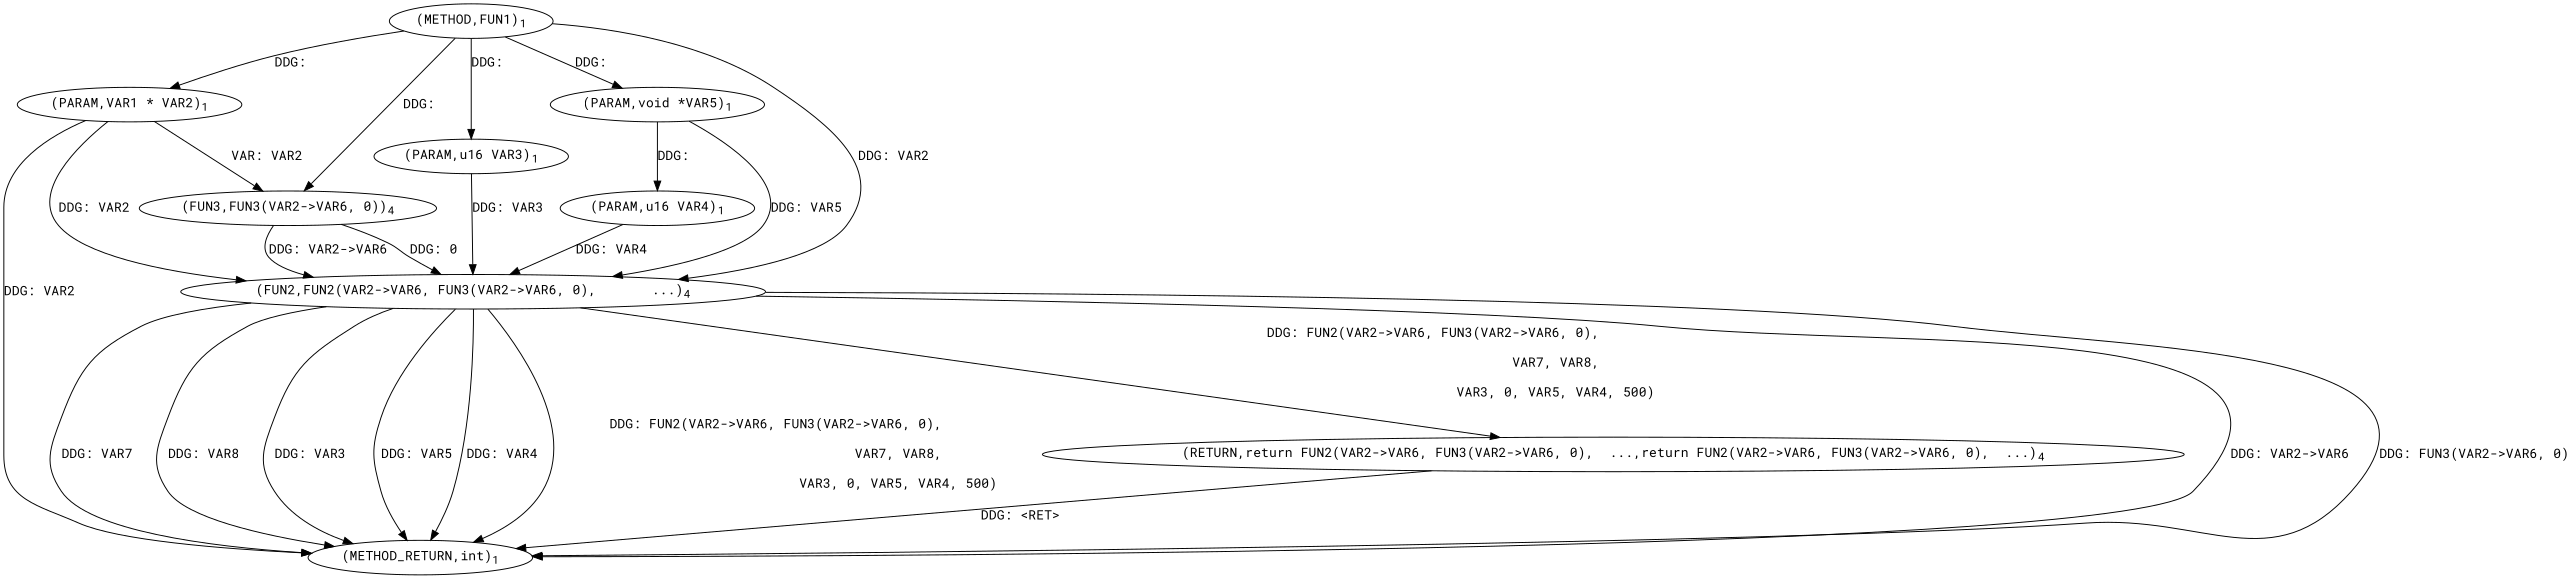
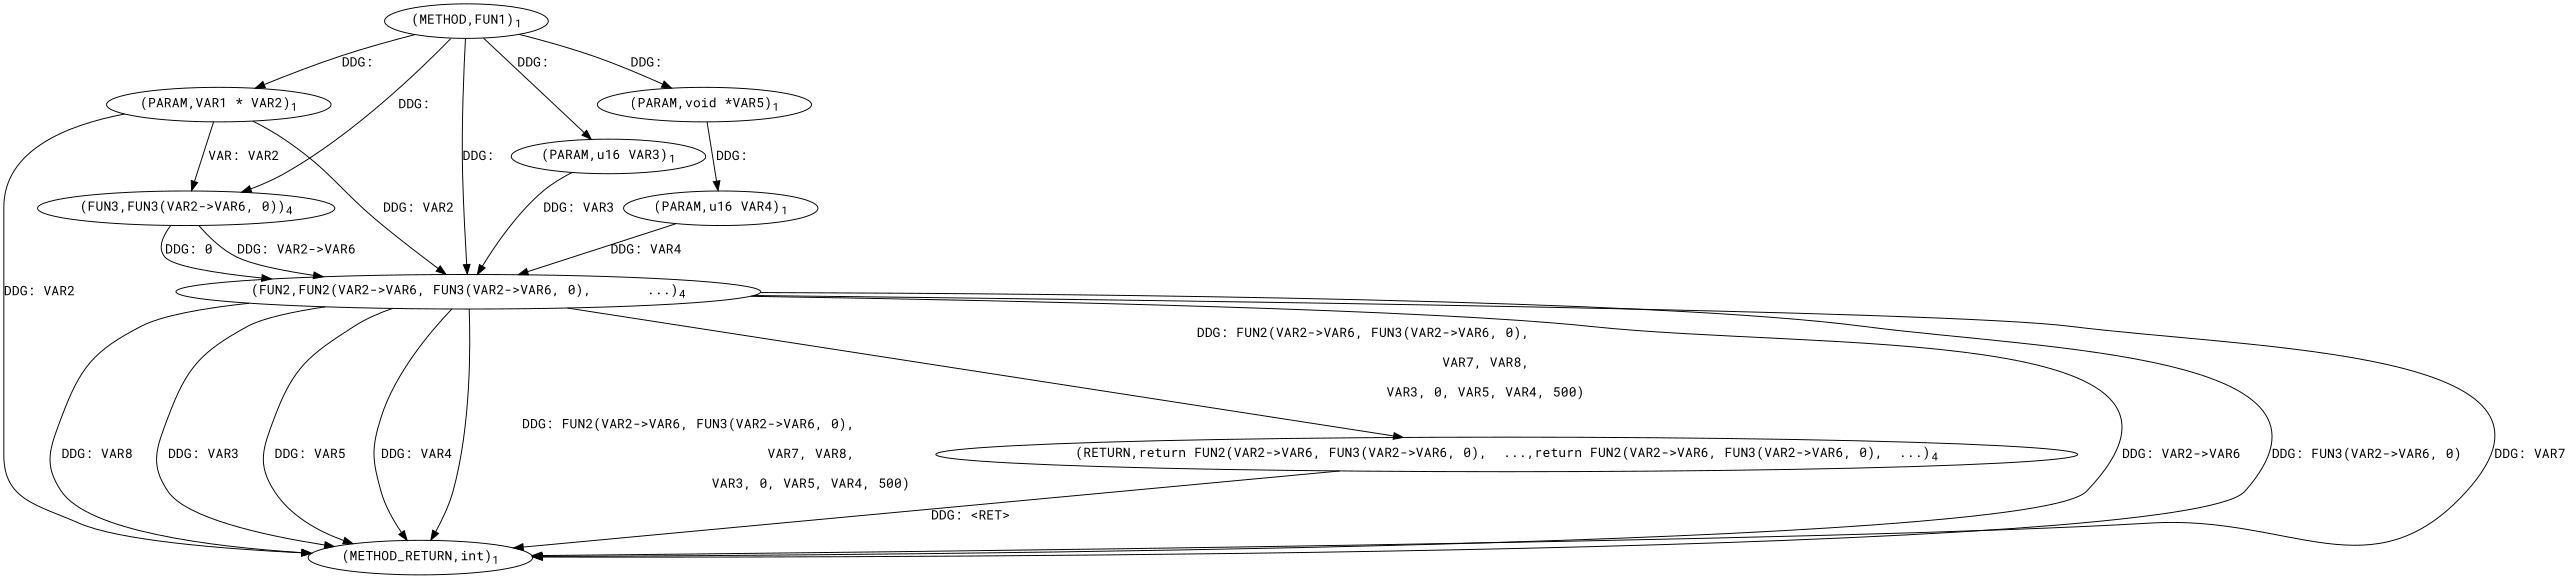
(894, 156) -> (483, 156)
(760, 228) -> none
